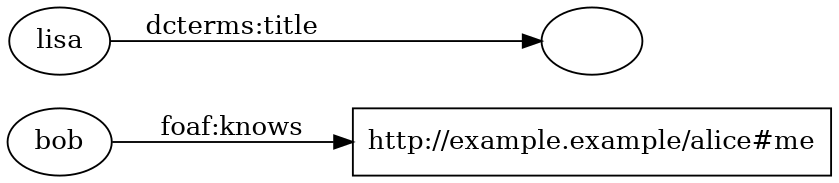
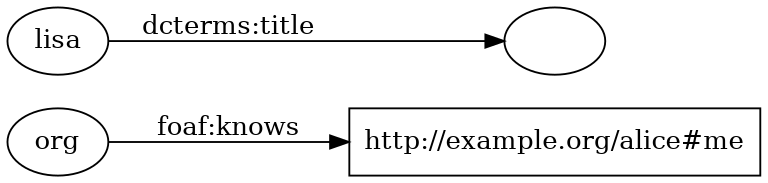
(60, 142) -> (58, 142)
(592, 142) -> (555, 142)
